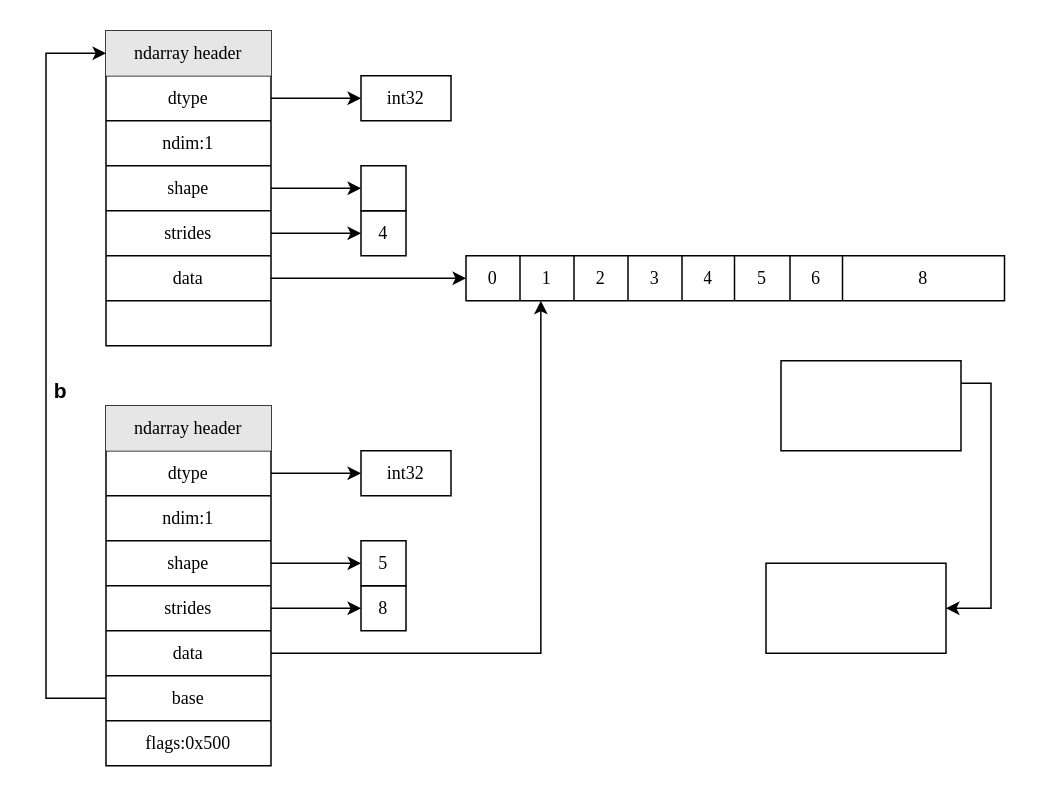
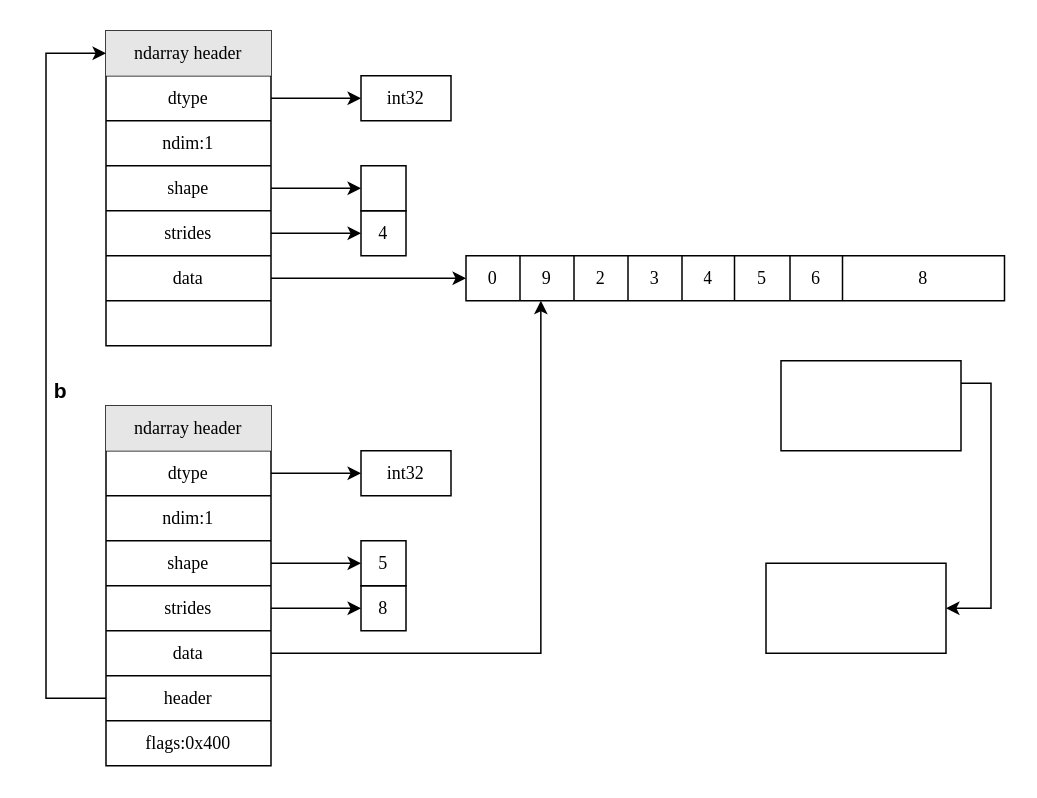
(547, 278) -> (547, 278)
(188, 698) -> (188, 698)
(188, 743) -> (188, 743)
